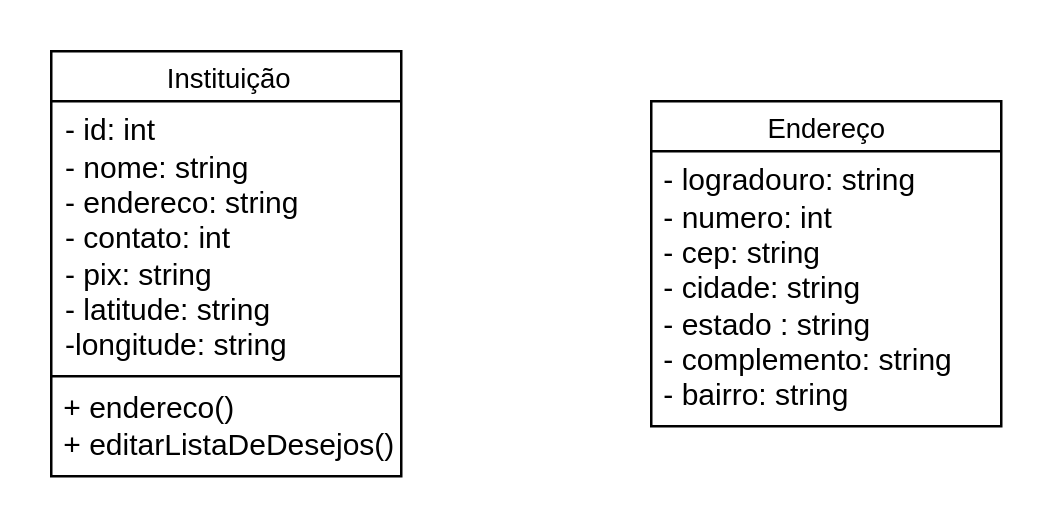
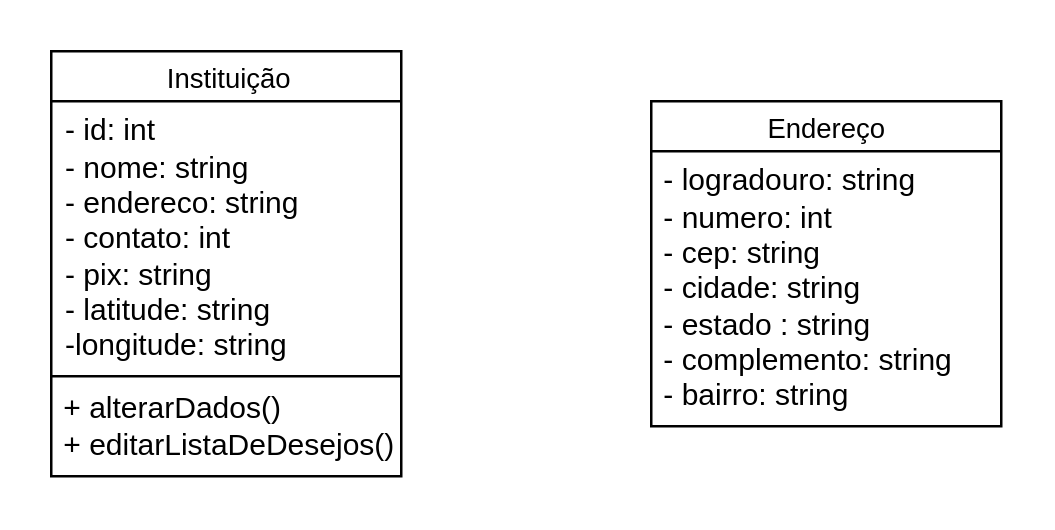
(246, 426) -> (246, 426)
